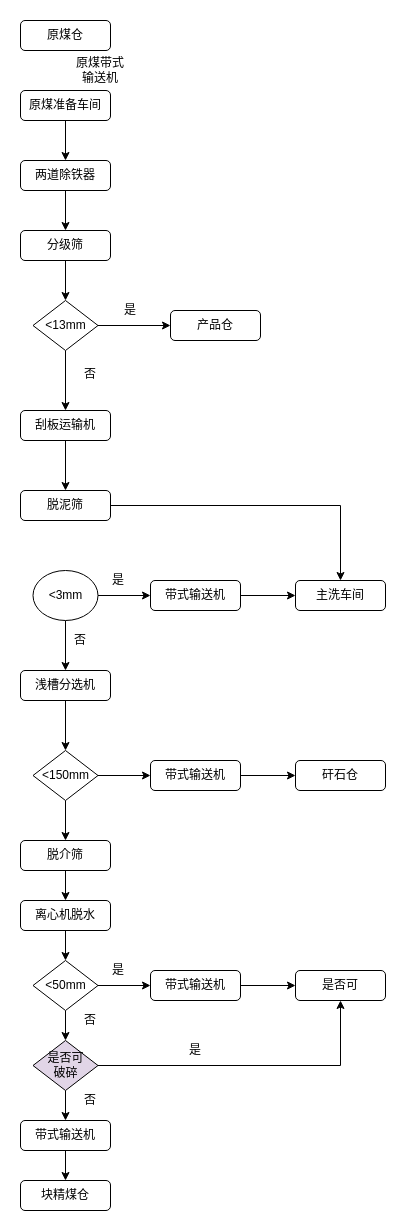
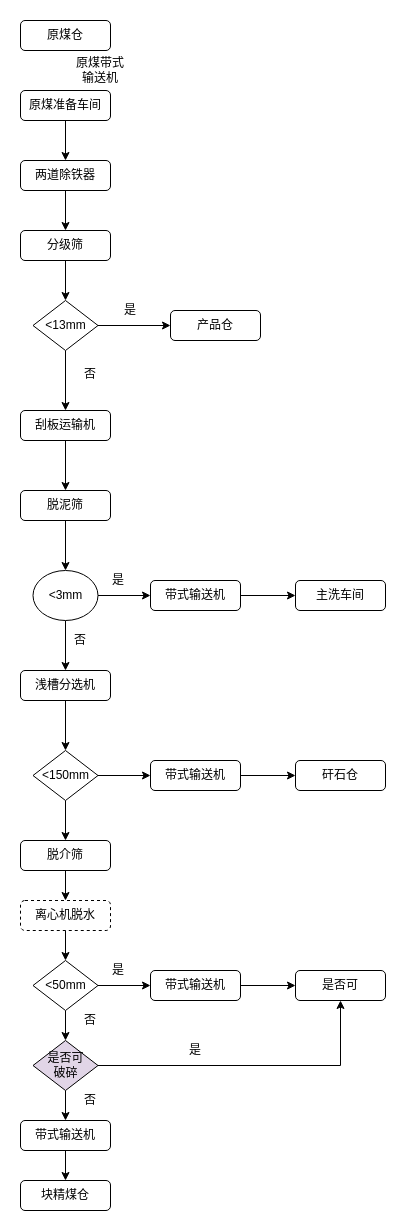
(260, 506) -> (66, 542)
(66, 916) -> (66, 916)
